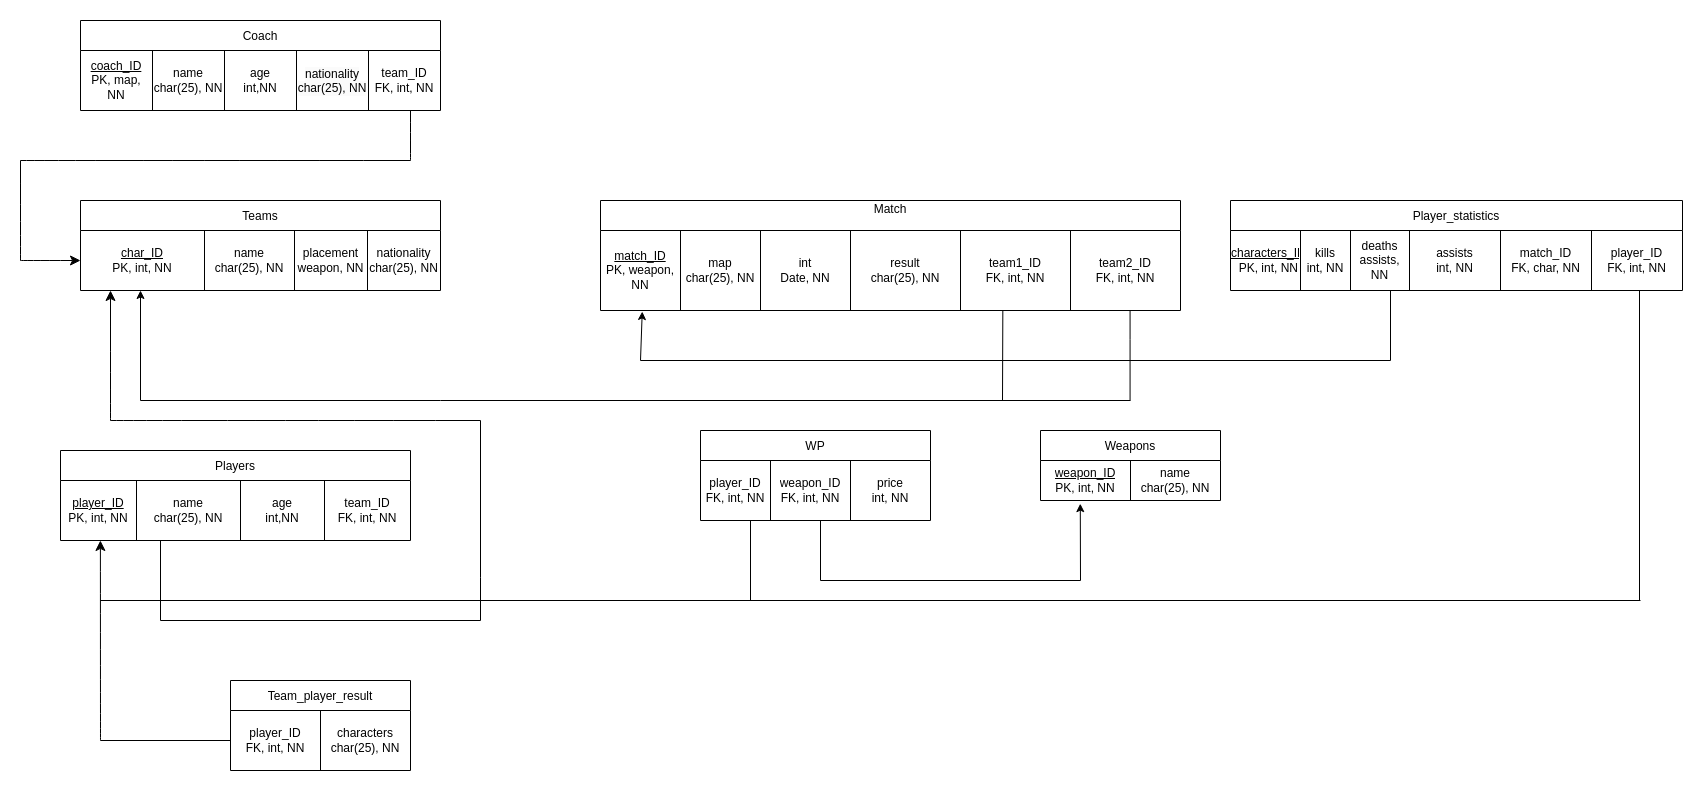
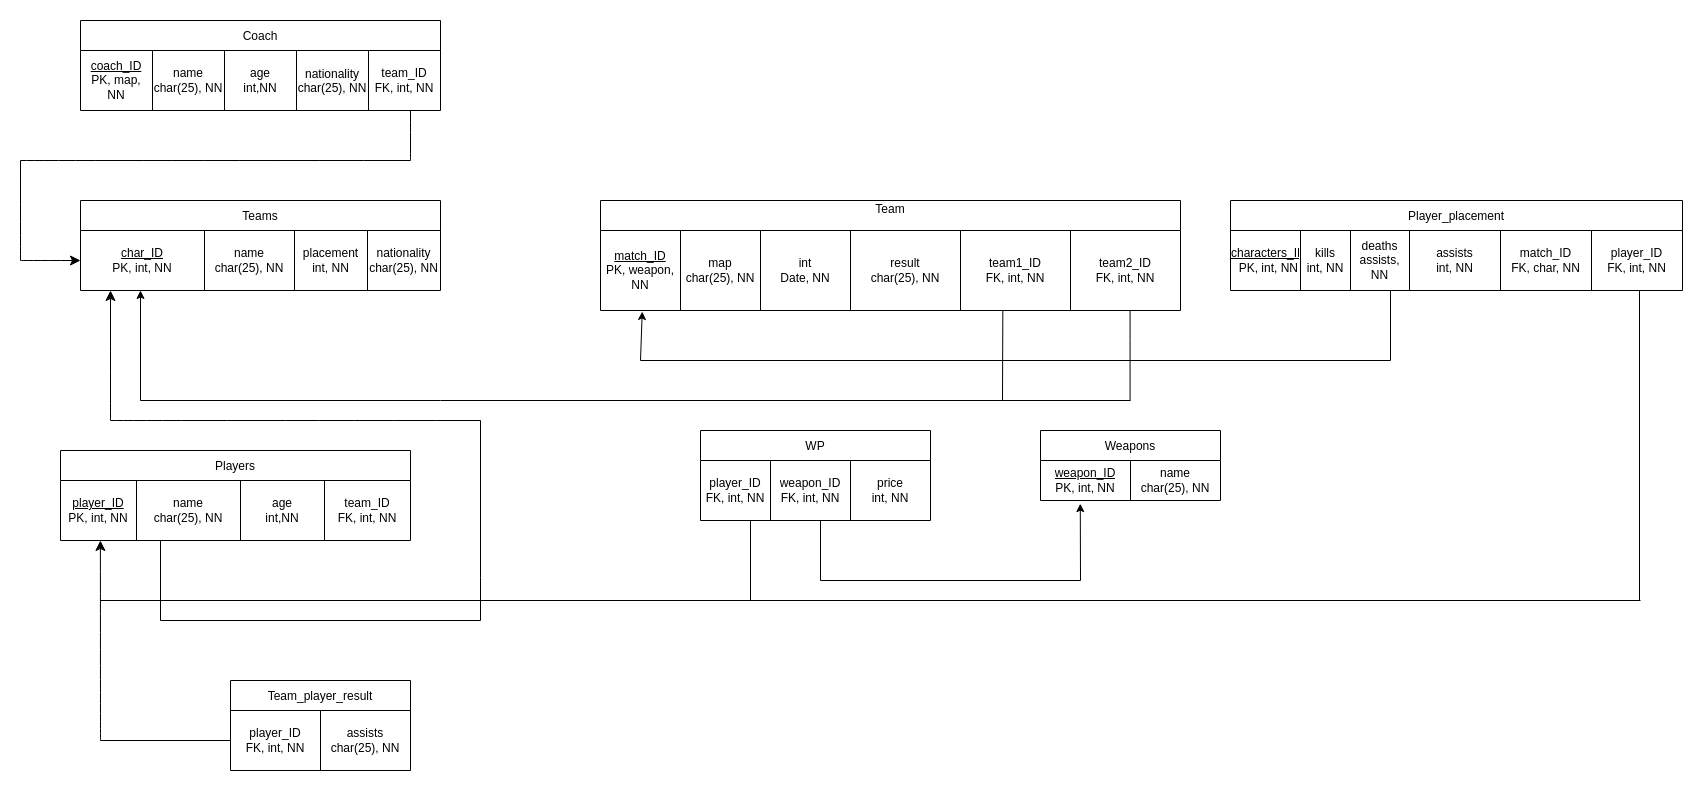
(890, 209) -> (890, 209)
(1456, 216) -> (1456, 216)
(331, 261) -> (331, 261)
(366, 741) -> (366, 741)
